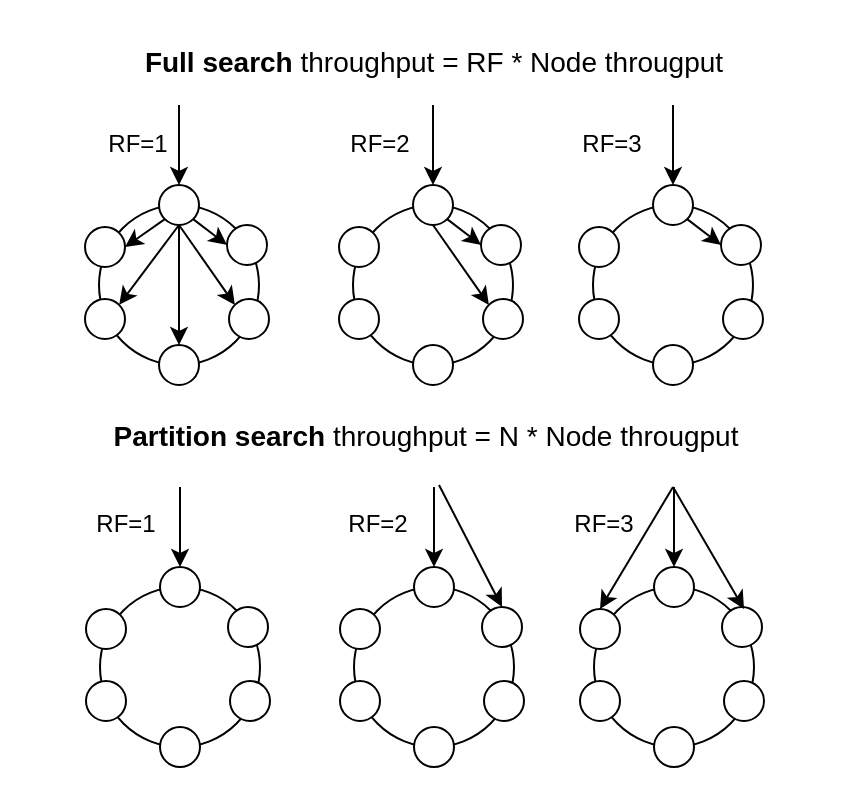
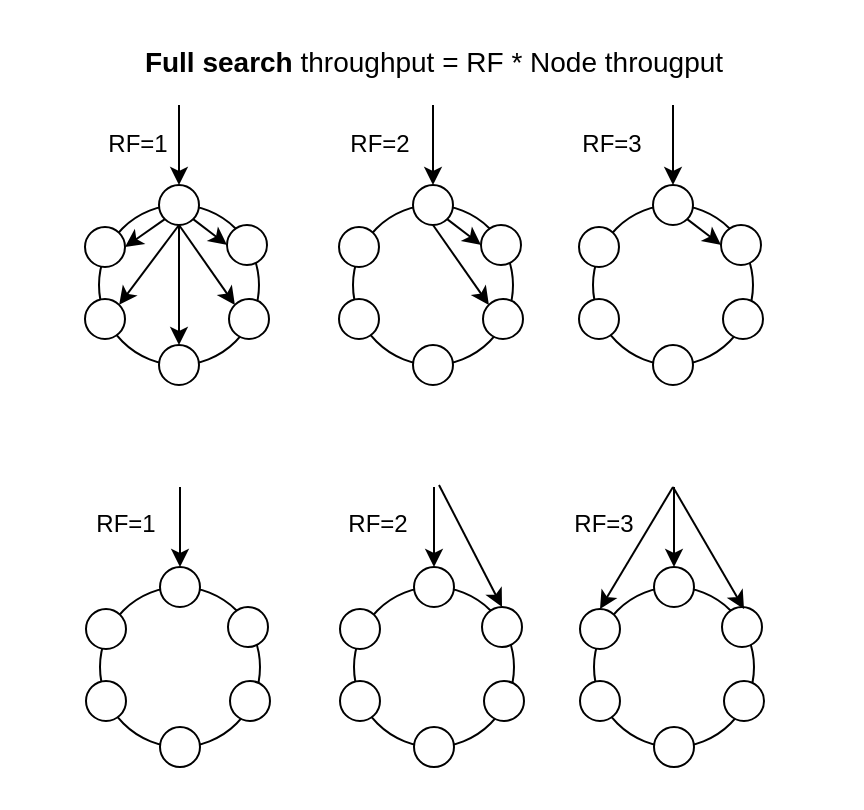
(427, 437) -> none
